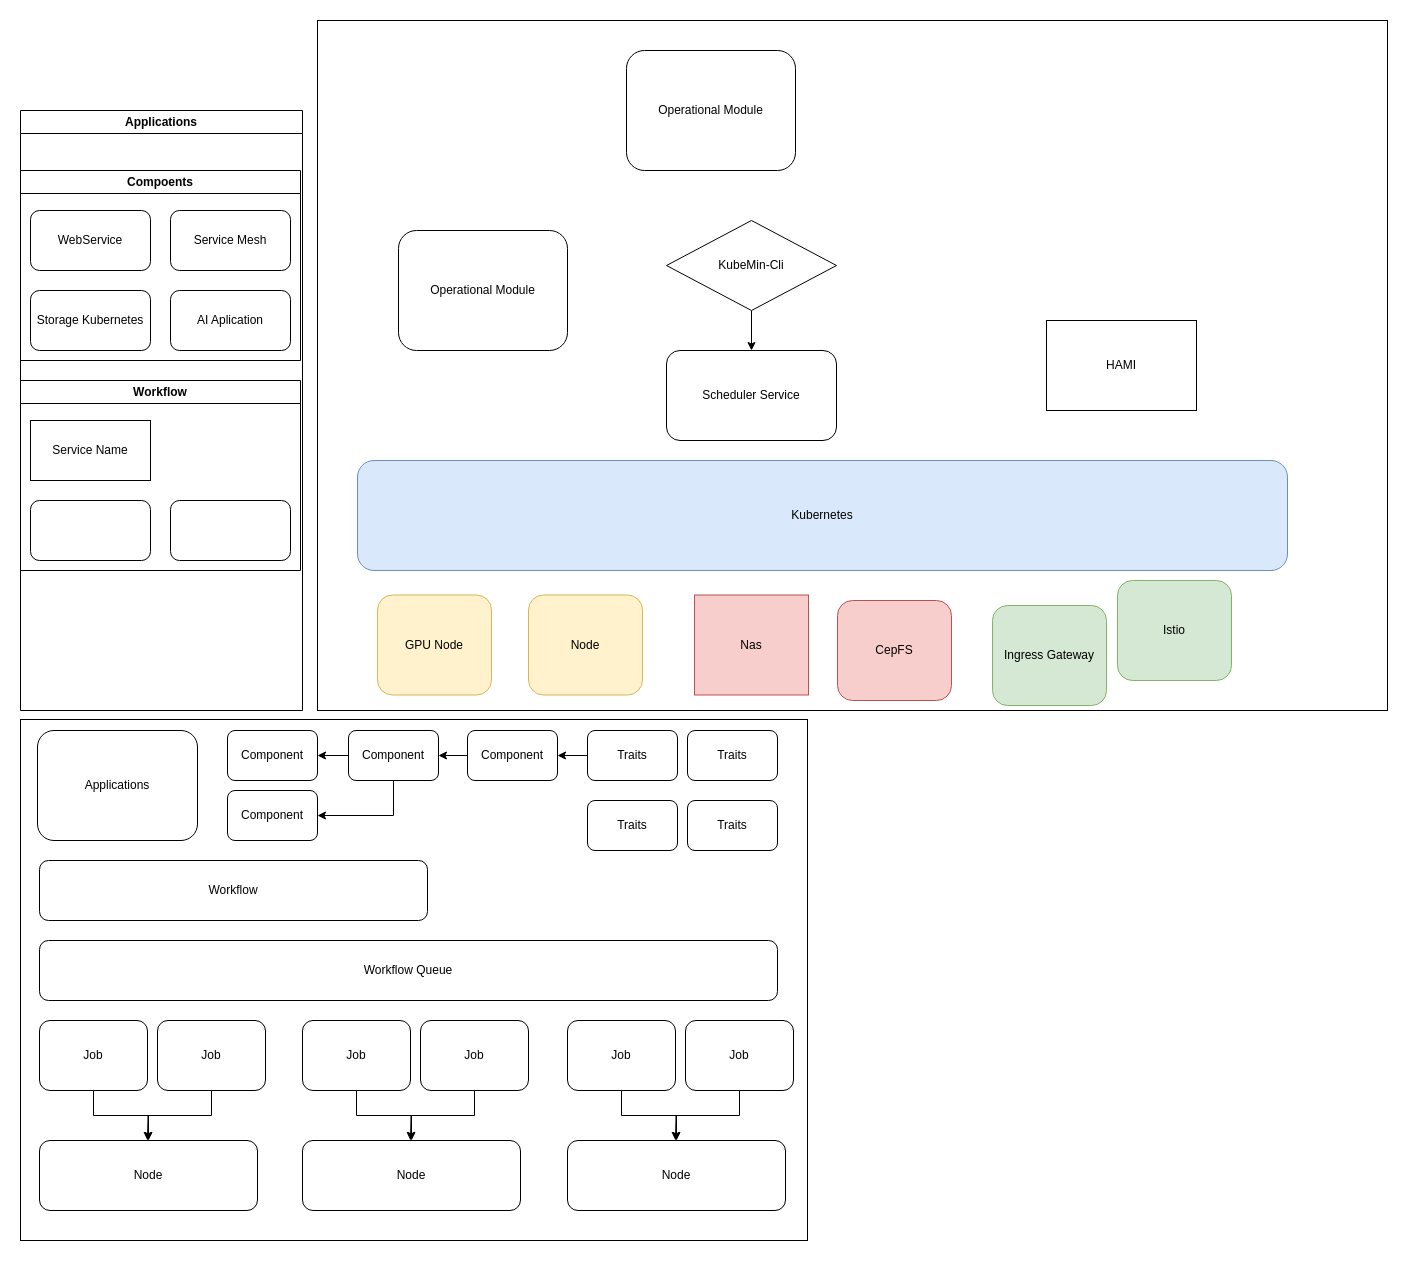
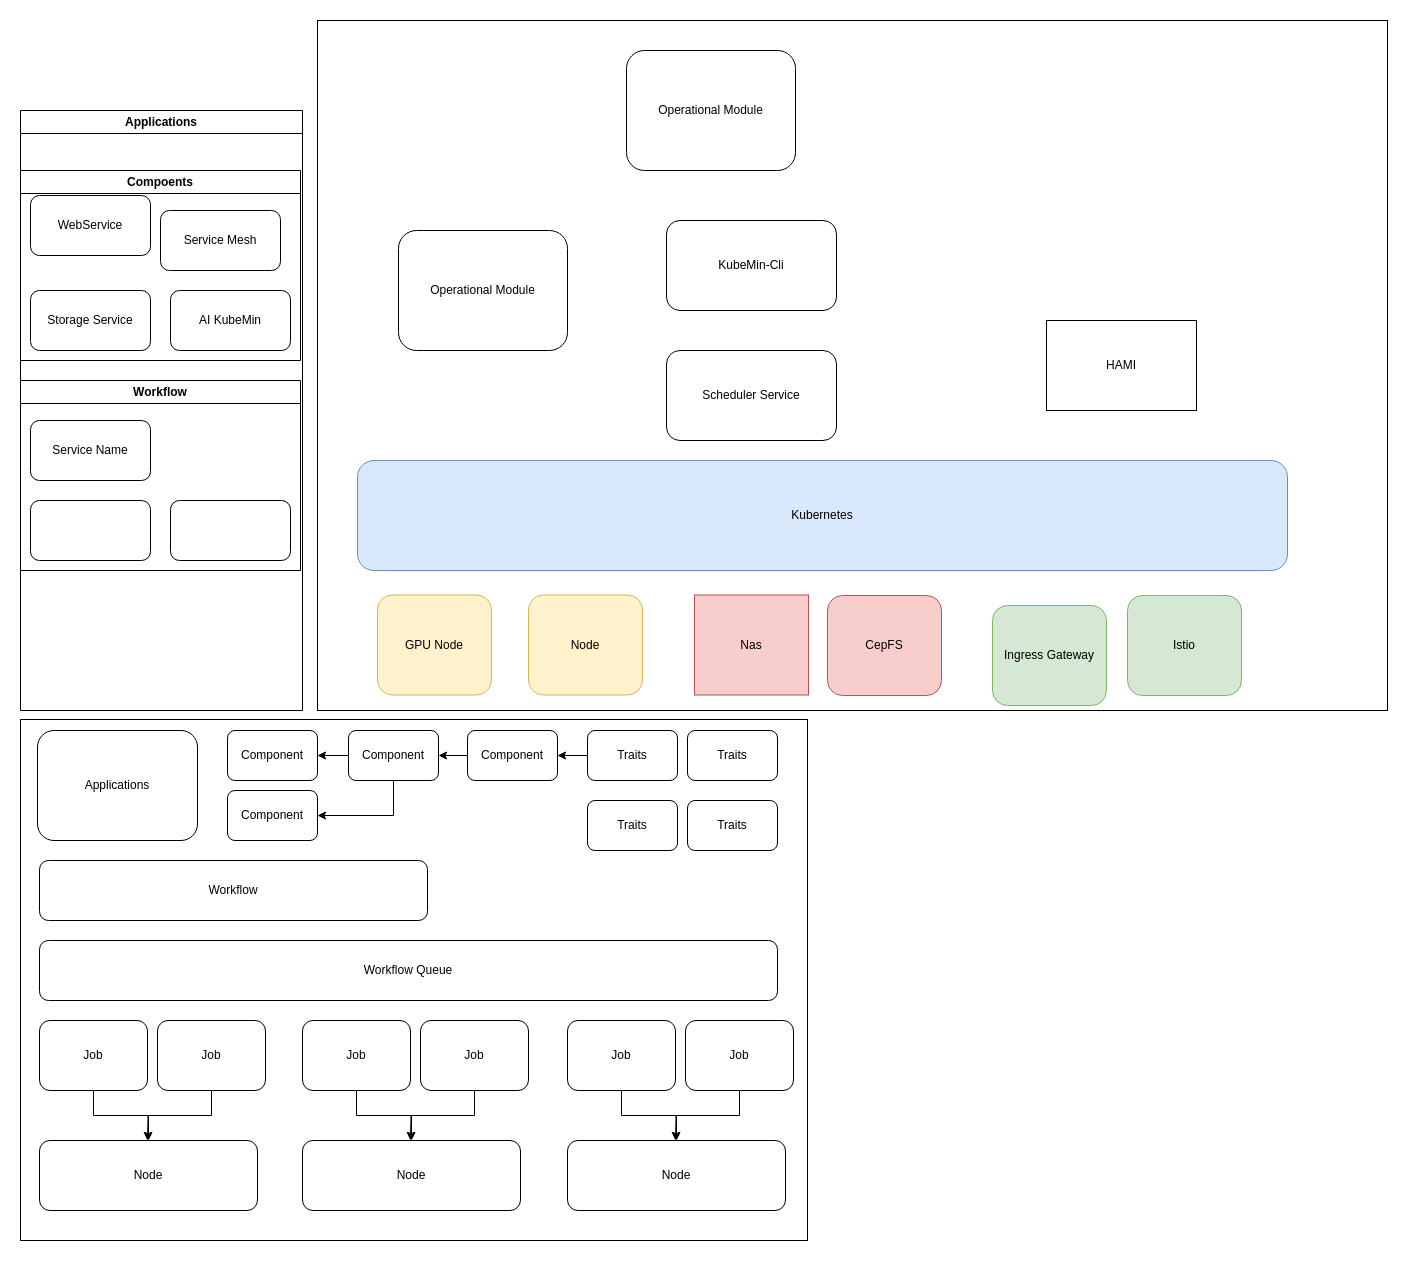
(91, 241) -> (91, 226)
(231, 241) -> (221, 241)
(752, 266) -> (752, 266)
(91, 321) -> (91, 321)
(231, 321) -> (231, 321)
(752, 327) -> none
(91, 451) -> (91, 451)
(1175, 631) -> (1185, 646)
(895, 651) -> (885, 646)
